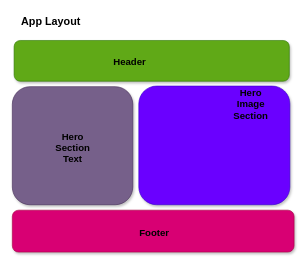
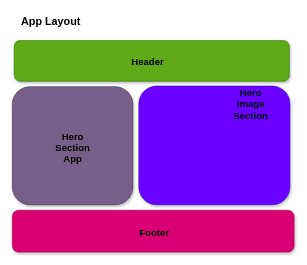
(130, 62) -> (148, 62)
(73, 148) -> (73, 148)
